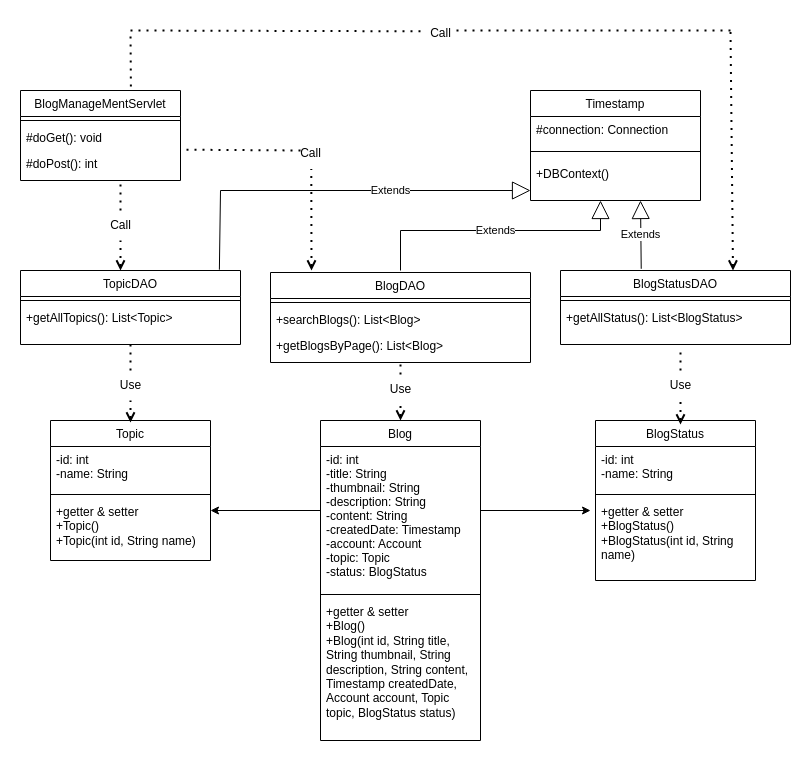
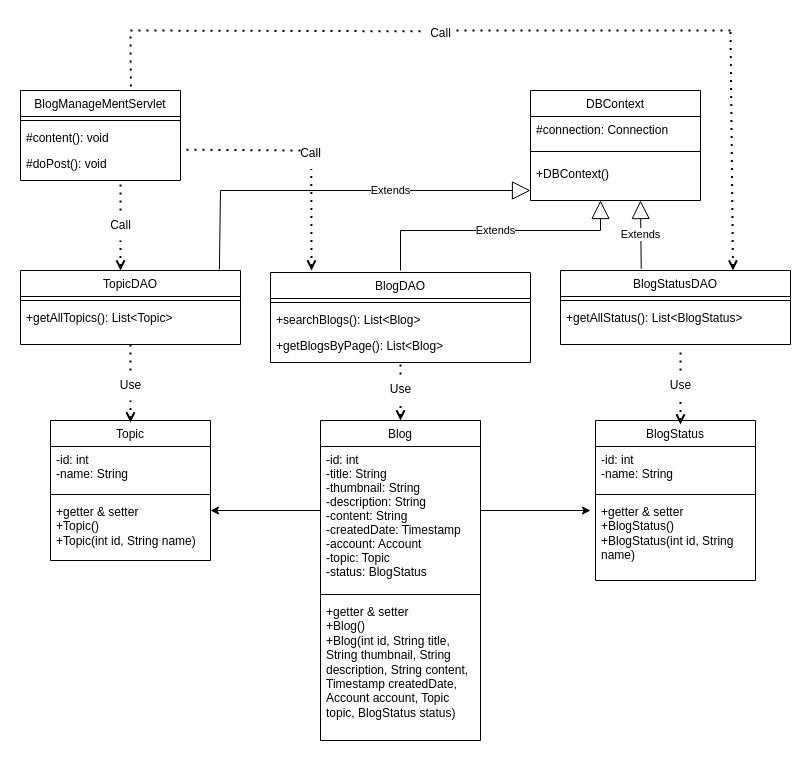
(615, 104) -> (615, 104)
(68, 138) -> (75, 138)
(68, 164) -> (72, 164)
